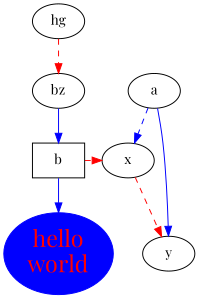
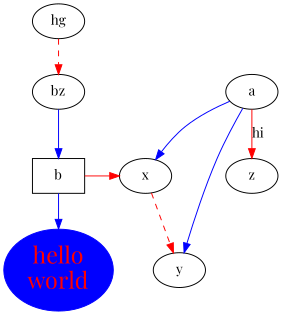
(143, 121) -> (192, 122)
(88, 160) -> (97, 176)
none -> (252, 176)
